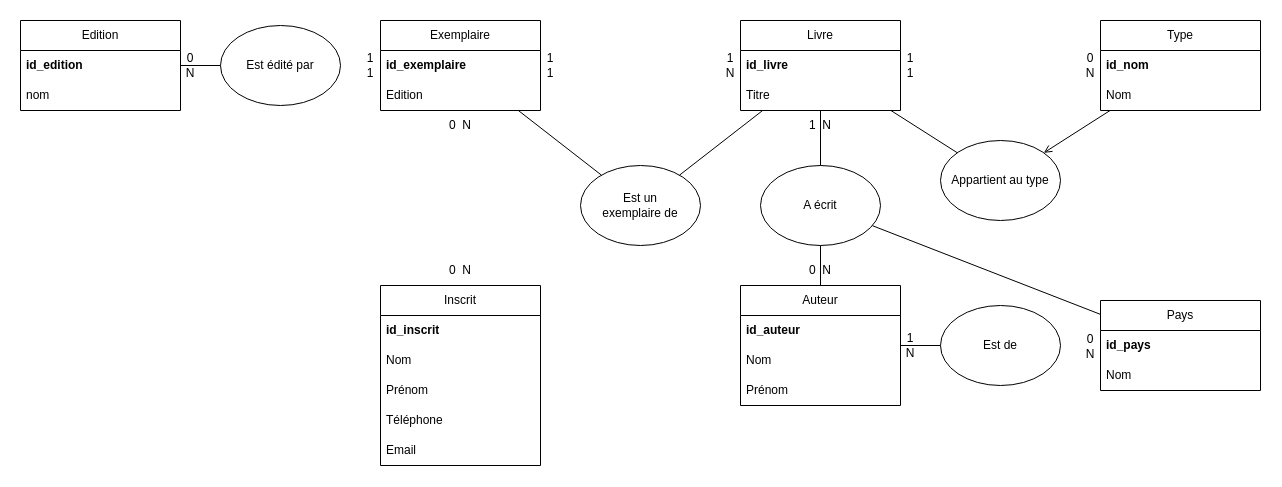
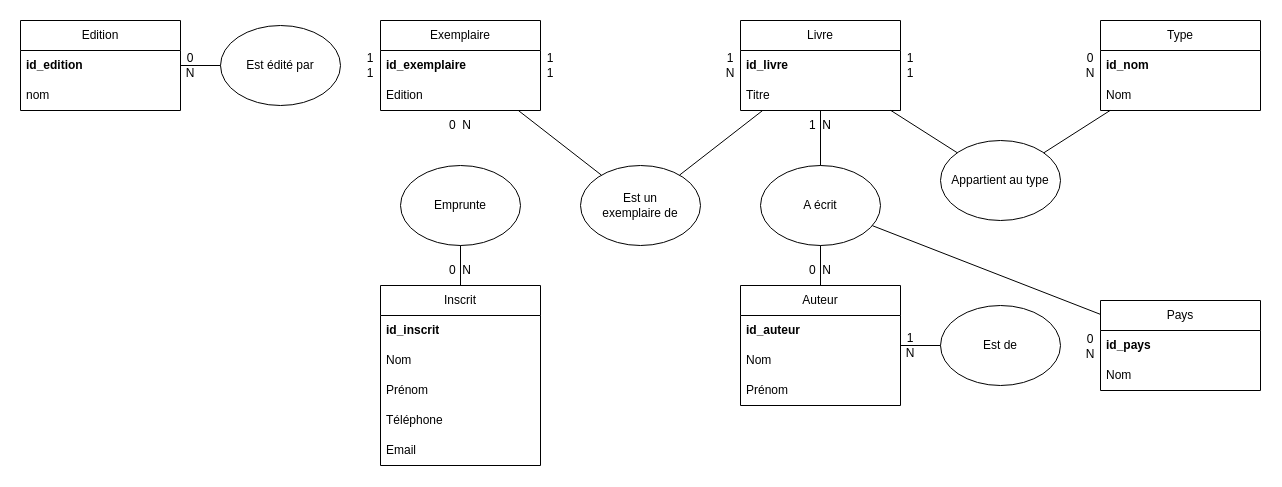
(1048, 150) -> (1047, 151)
none -> (461, 206)
none -> (461, 266)
